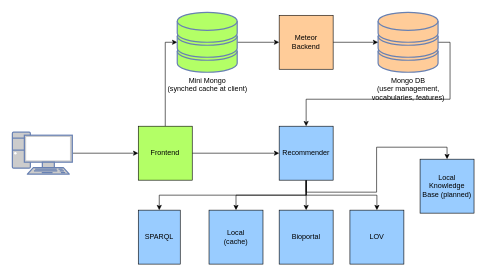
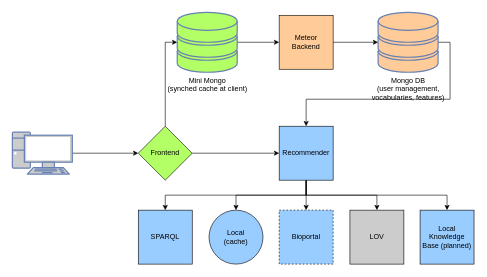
(165, 153) -> (165, 153)
(447, 186) -> (447, 237)
(159, 237) -> (165, 237)
(236, 237) -> (236, 237)
(306, 237) -> (306, 237)
(377, 237) -> (377, 237)
